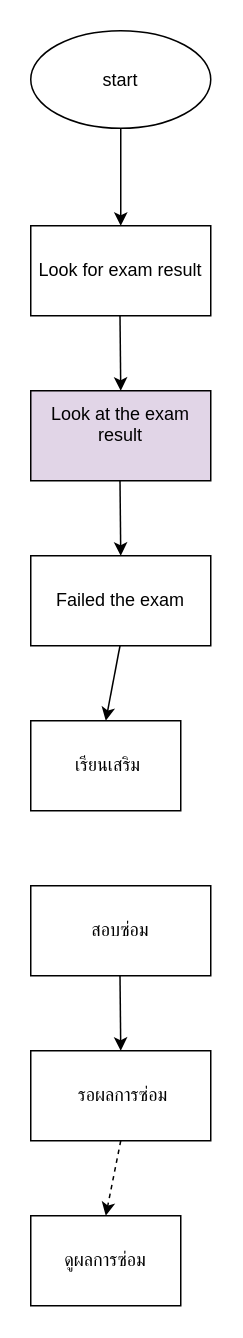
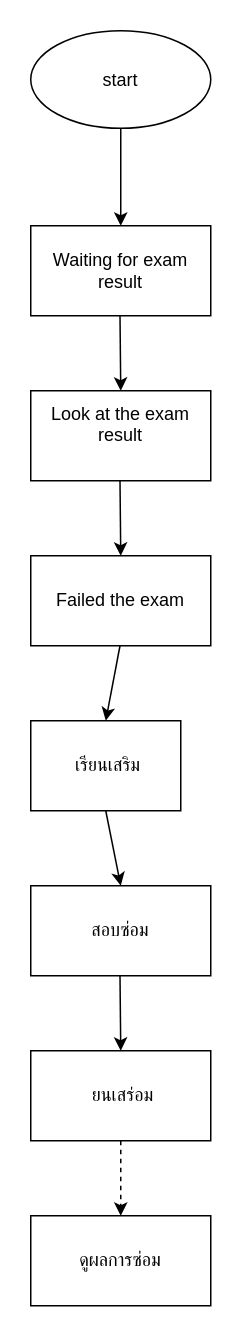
(121, 271) -> (121, 271)
(121, 436) -> (121, 436)
none -> (112, 844)
(121, 1096) -> (121, 1096)
(106, 1261) -> (121, 1261)
